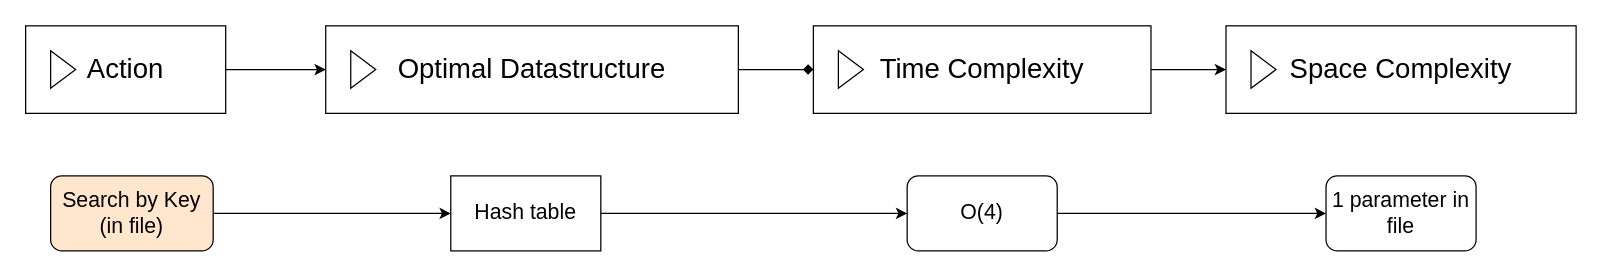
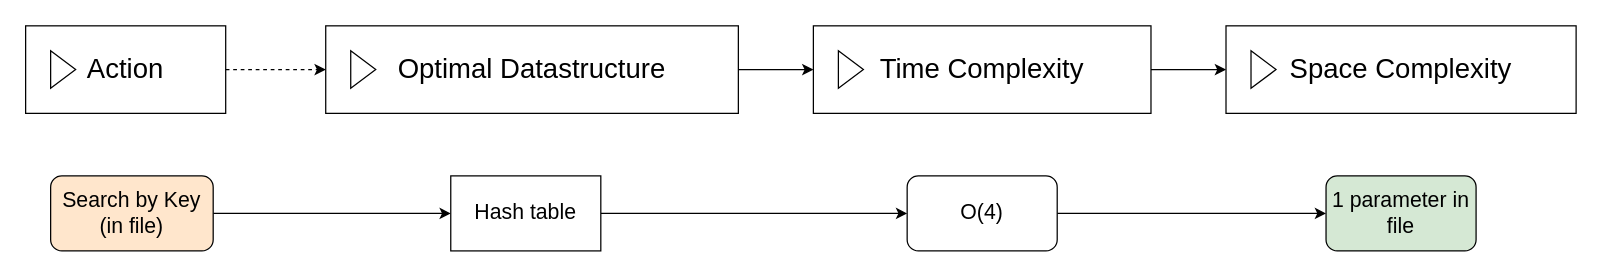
(272, 69) -> (272, 69)
(802, 69) -> (803, 69)
(1401, 213) -> (1401, 213)
